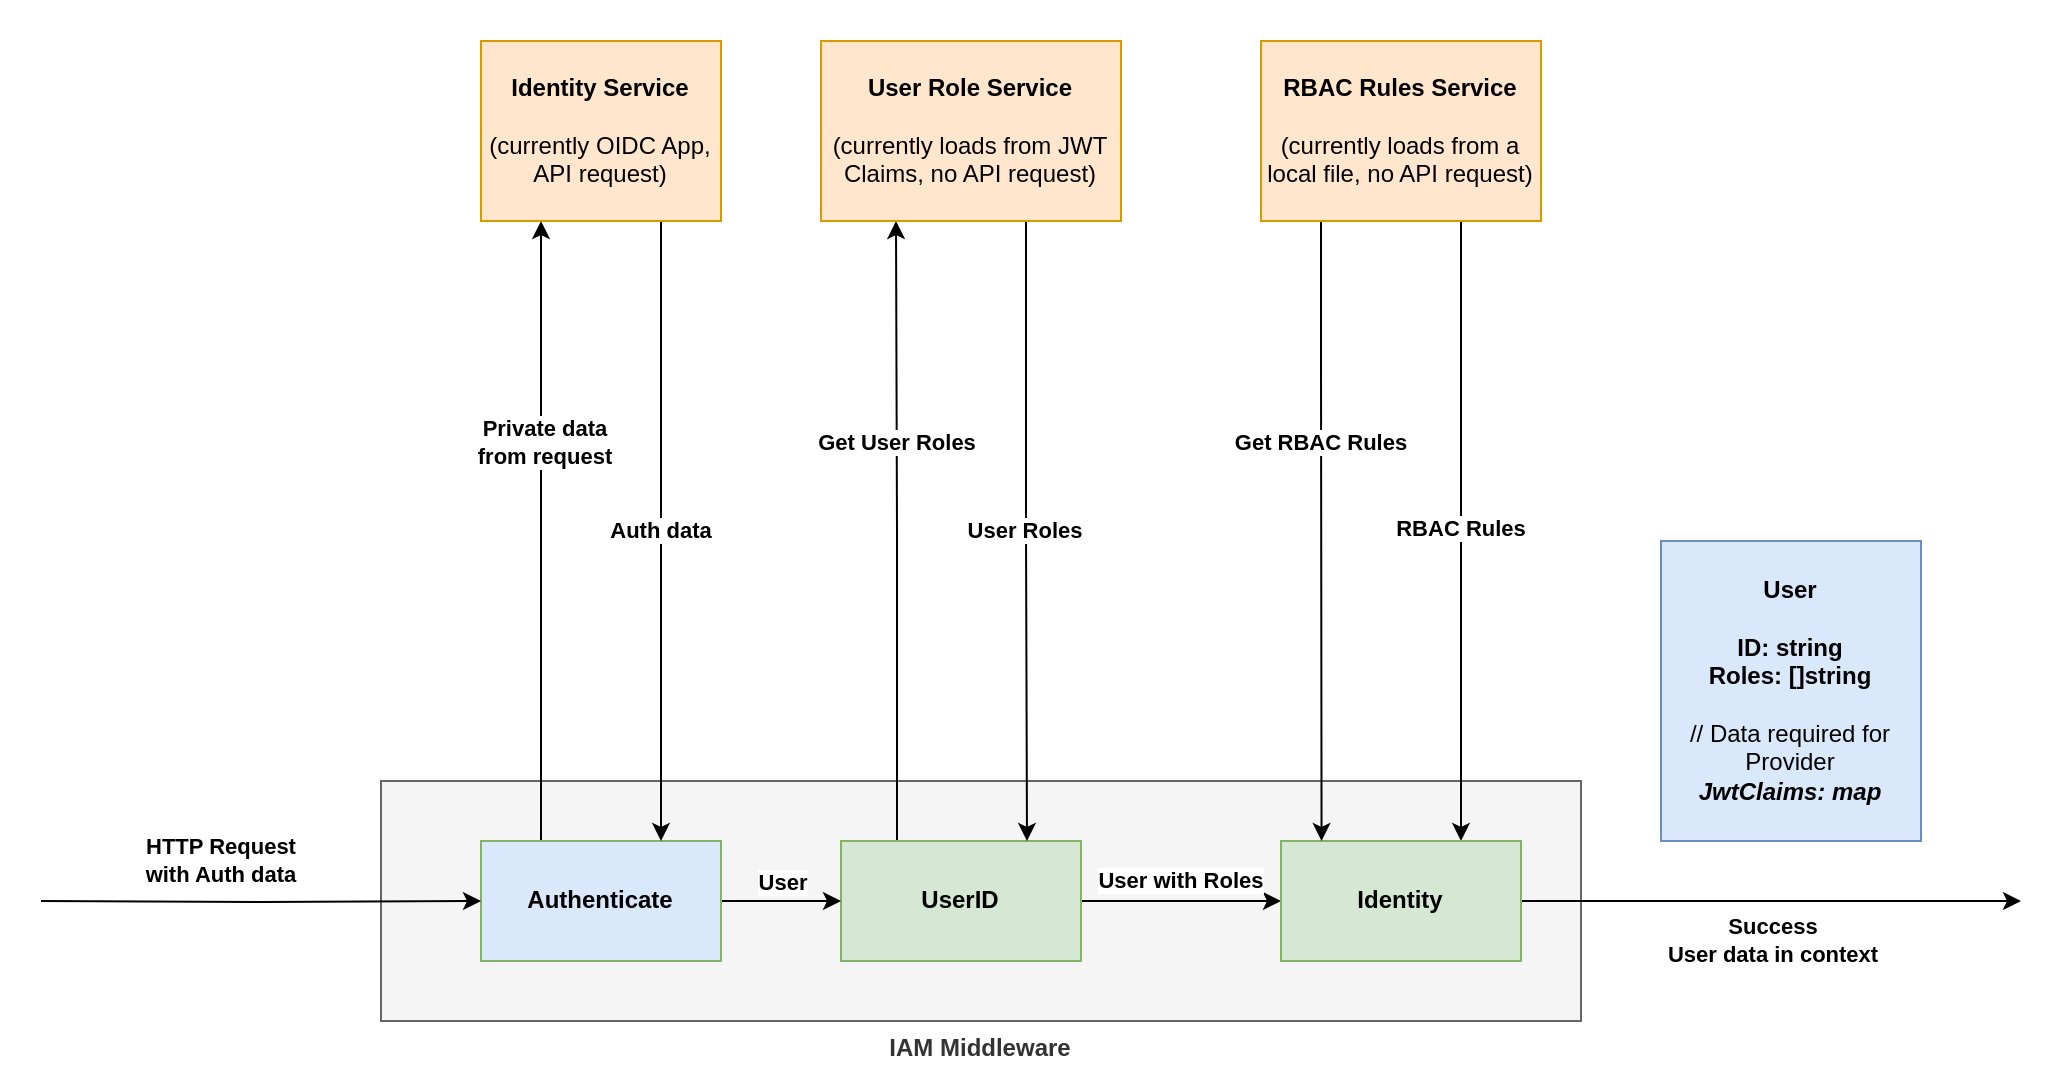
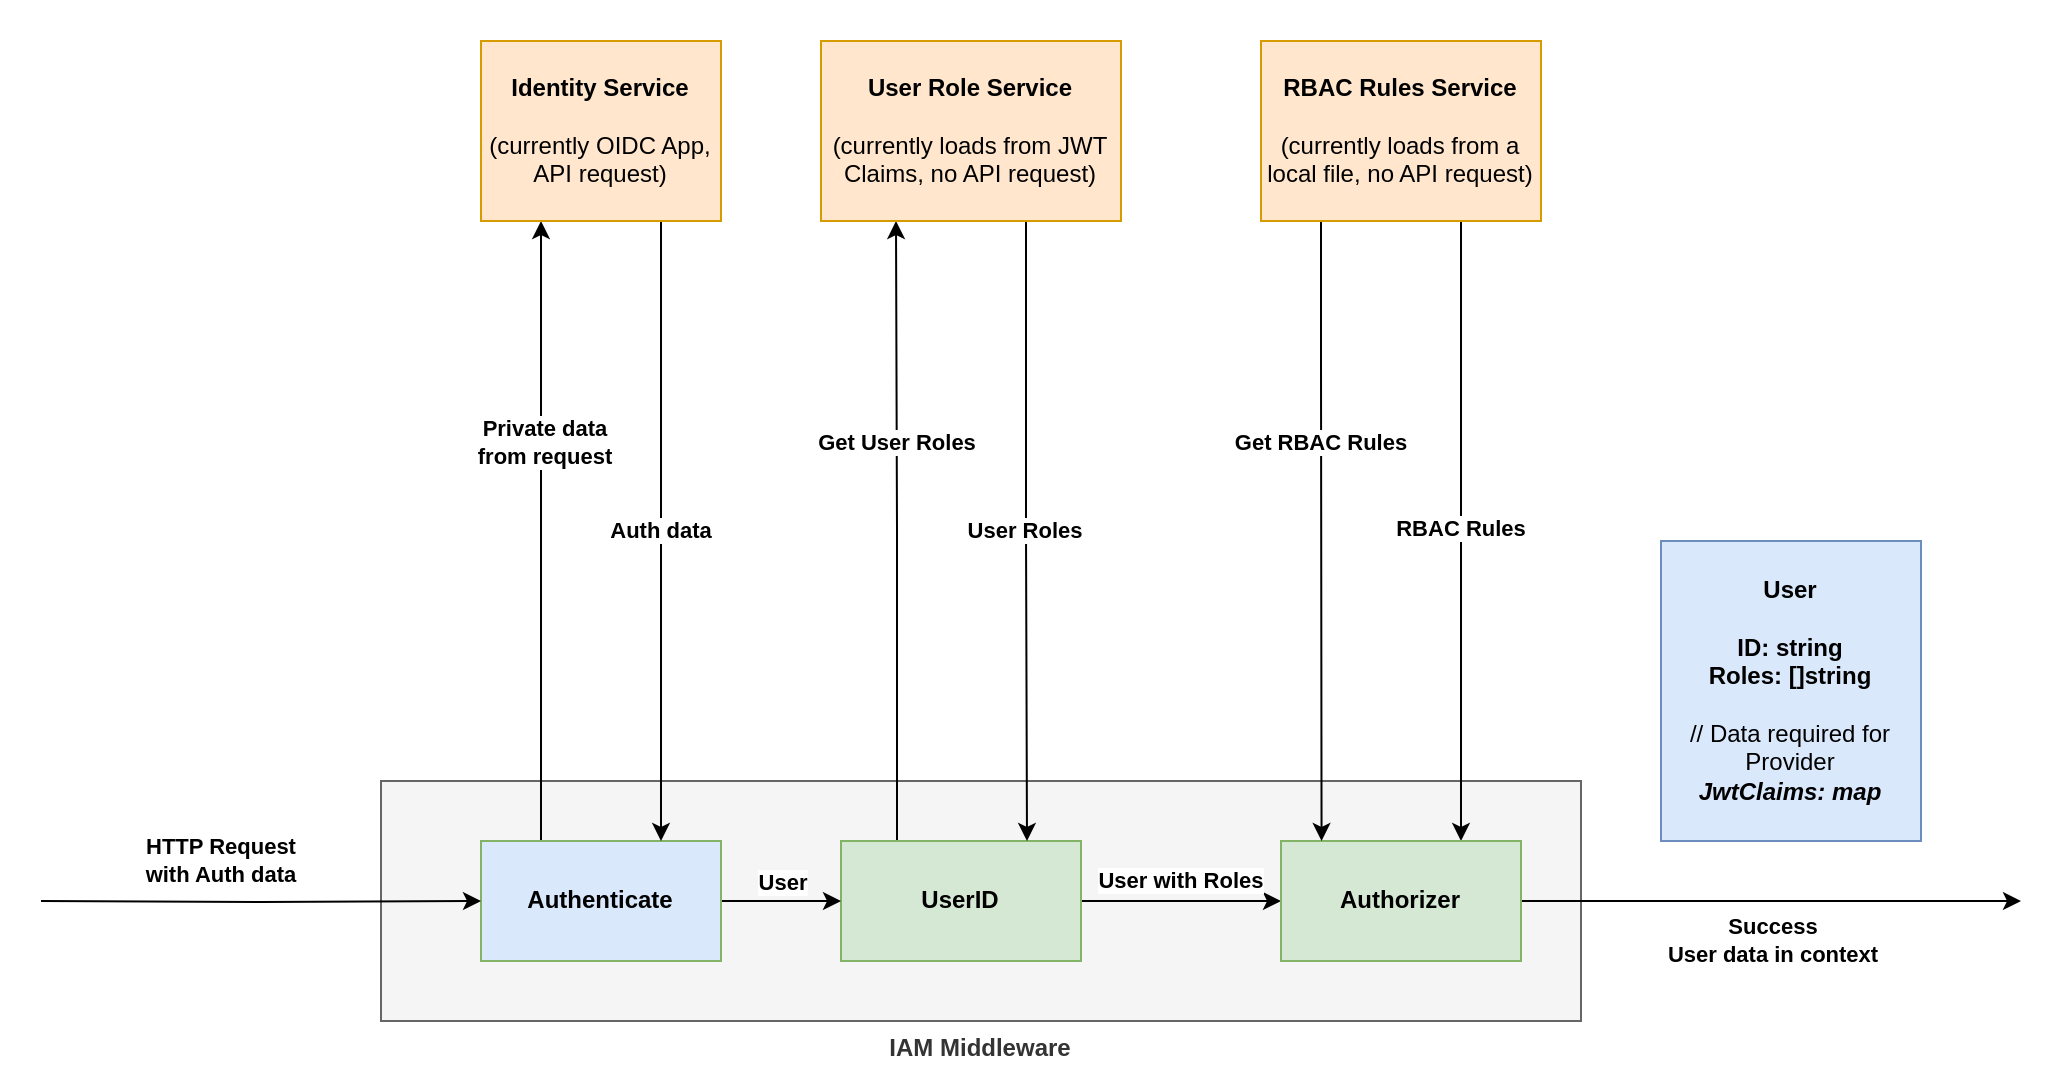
(1401, 901) -> (1401, 901)
